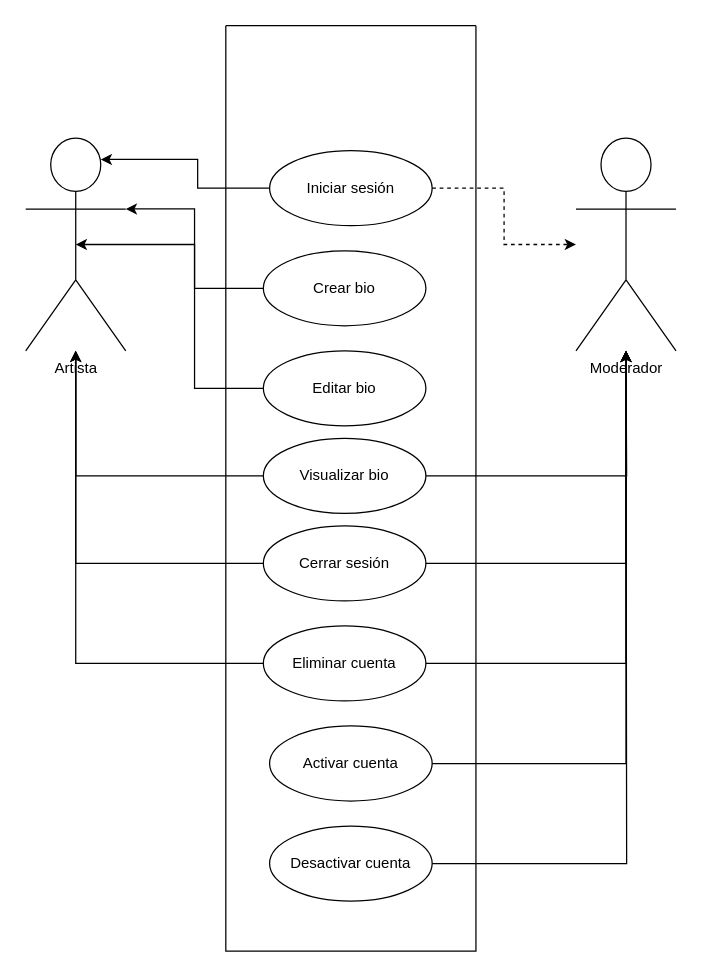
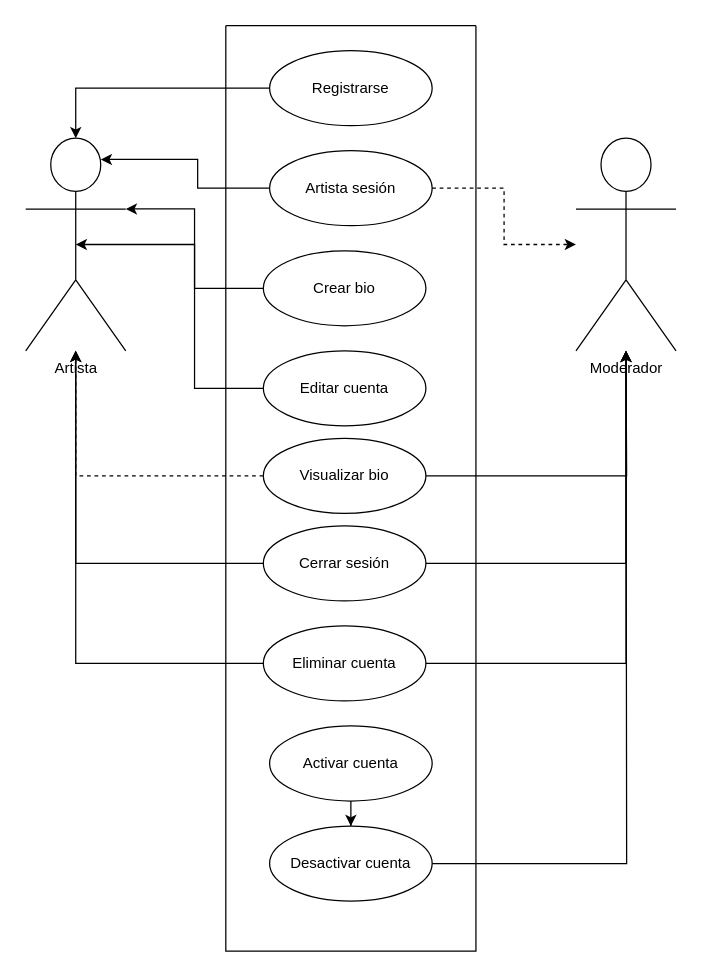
none -> (152, 88)
none -> (351, 88)
(351, 188) -> (351, 188)
(344, 388) -> (344, 388)
(169, 476) -> (169, 476)
(527, 763) -> (351, 818)
